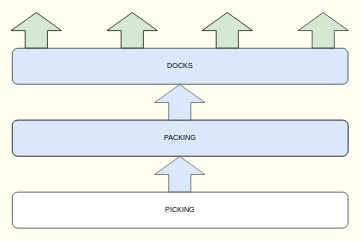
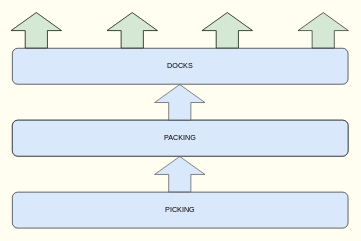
(180, 210) -> (180, 210)
